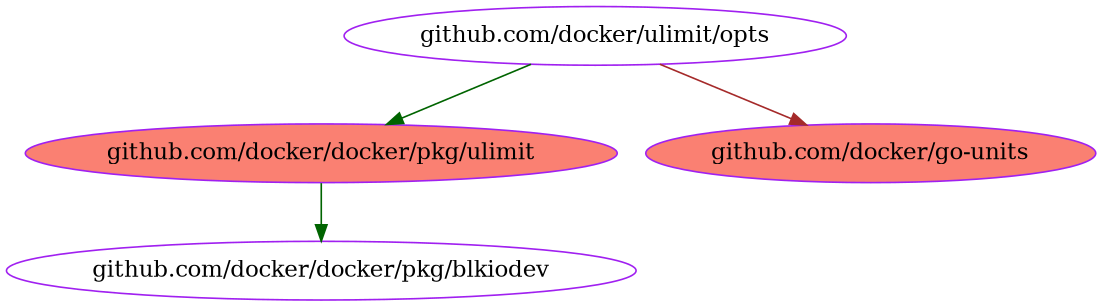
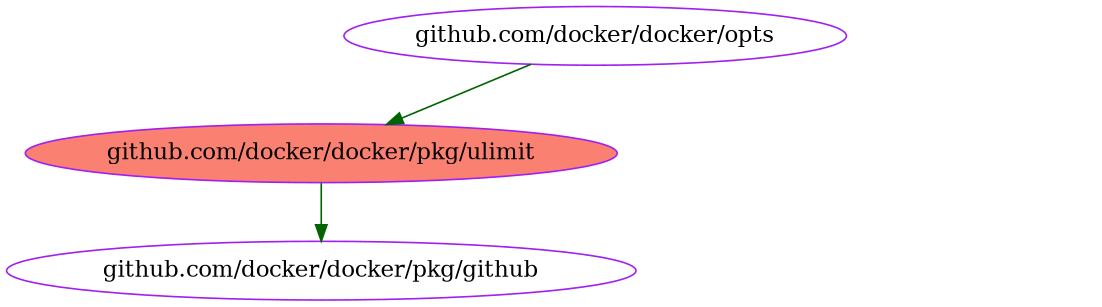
(595, 36) -> (595, 36)
(871, 153) -> none
(321, 271) -> (321, 271)
